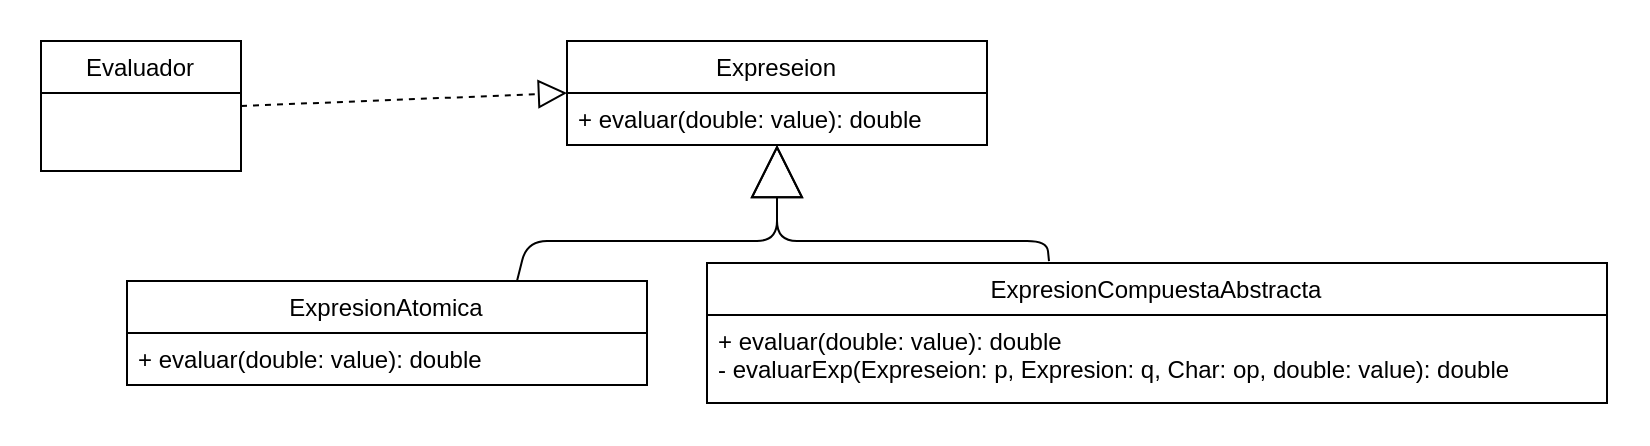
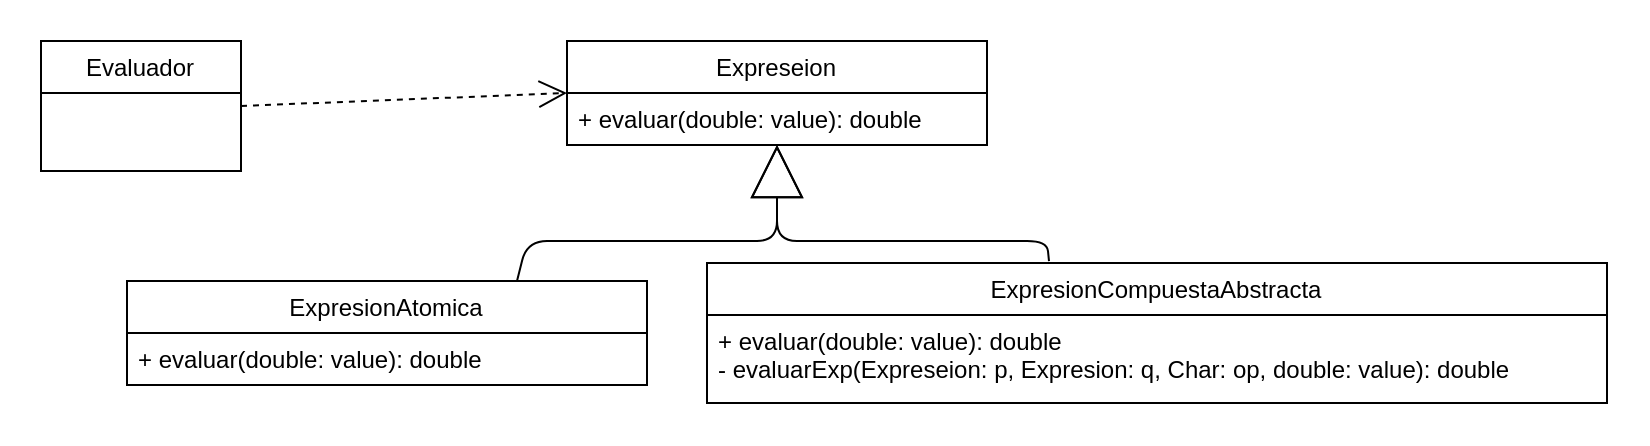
(537, 94) -> (548, 94)
